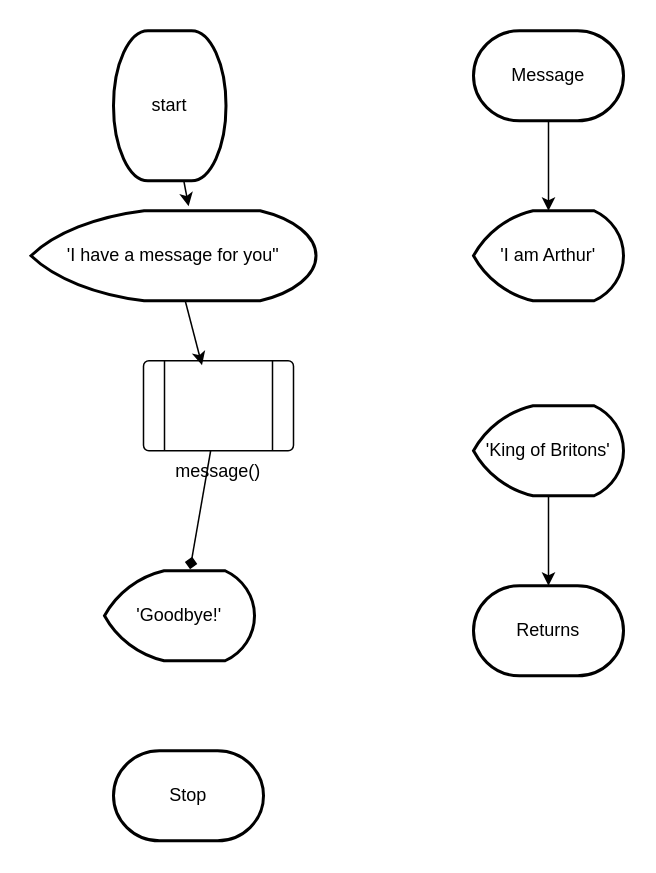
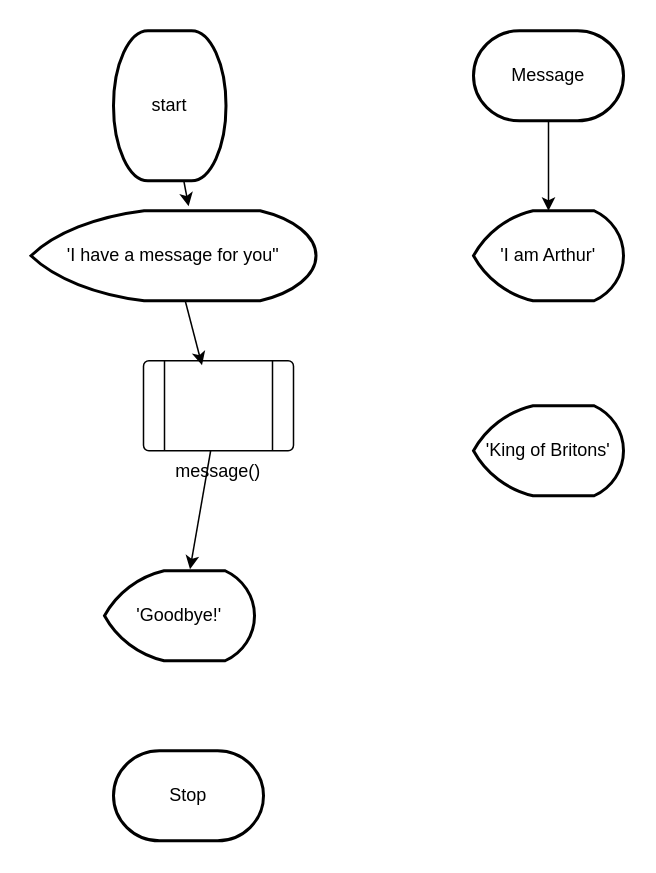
(548, 536) -> none
(192, 557) -> (192, 558)
(548, 631) -> none
